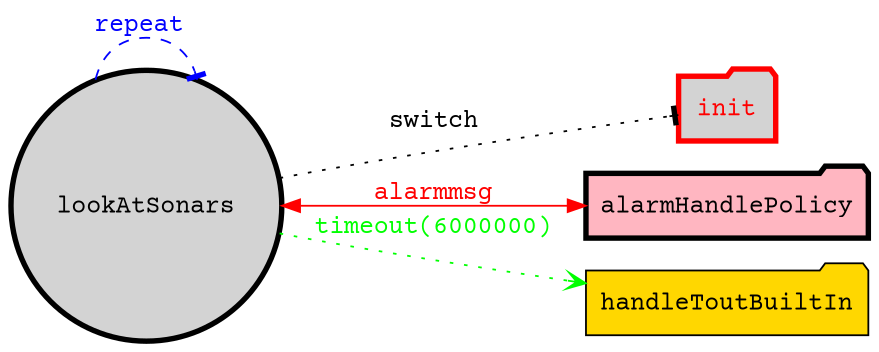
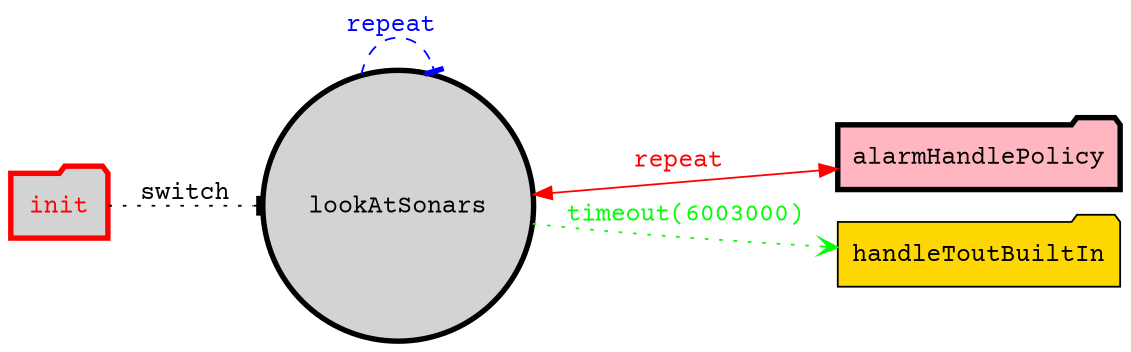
(474, 145) -> (181, 206)
(434, 192) -> (686, 160)
(434, 226) -> (686, 214)
